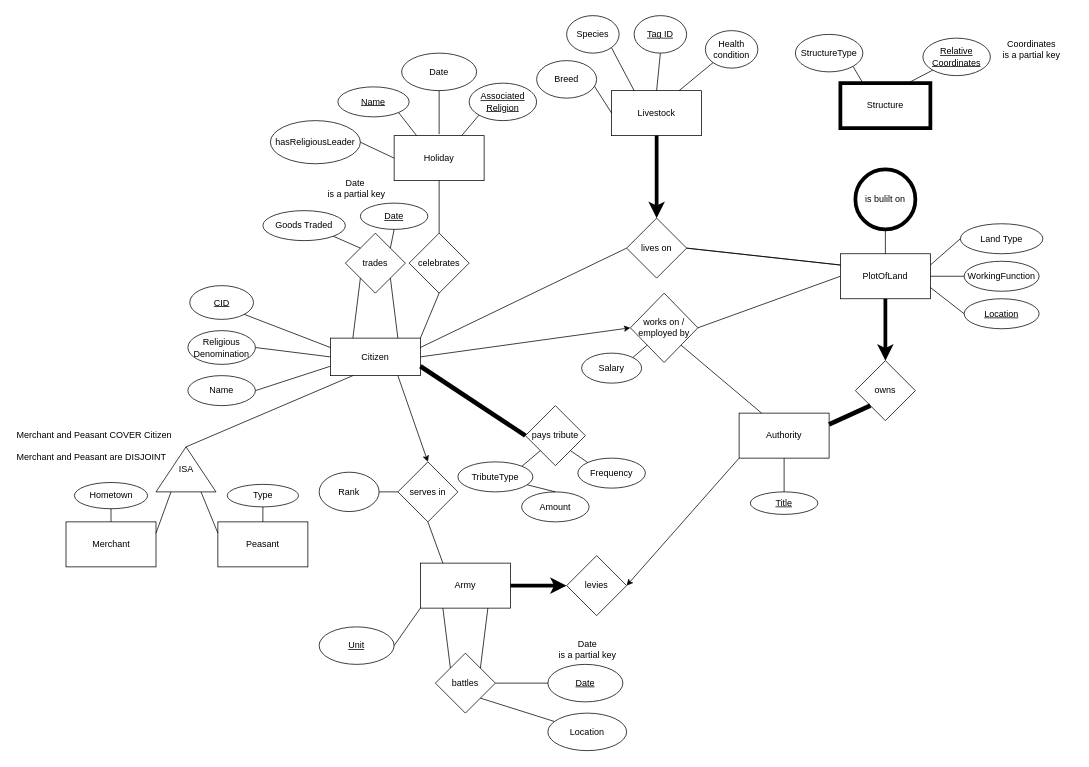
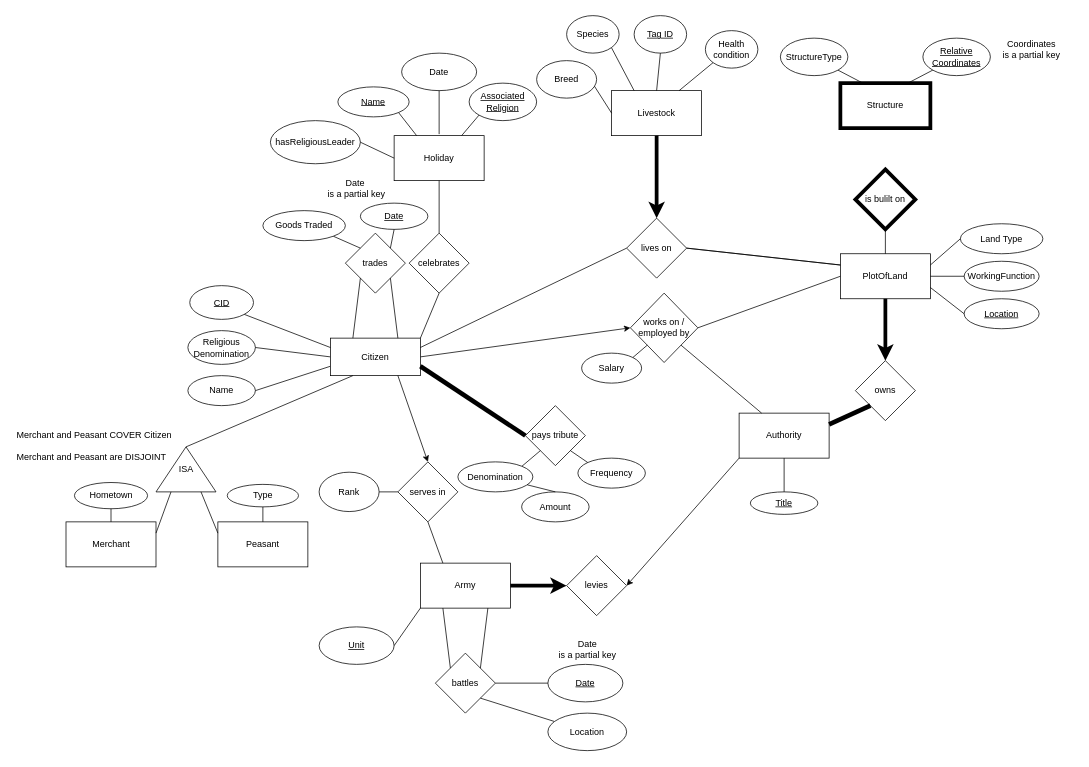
(829, 53) -> (814, 57)
(885, 199) -> (885, 199)
(495, 477) -> (495, 477)
